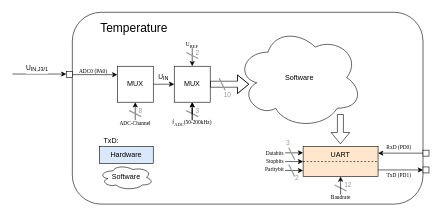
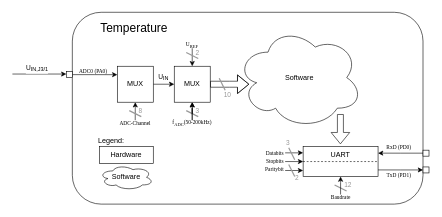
(111, 141) -> (111, 141)
(126, 155) -> (126, 155)
(341, 162) -> (341, 162)
